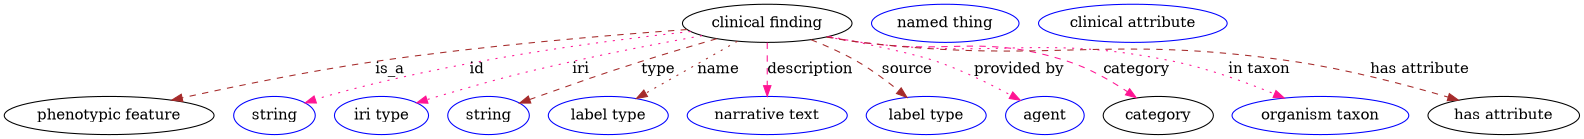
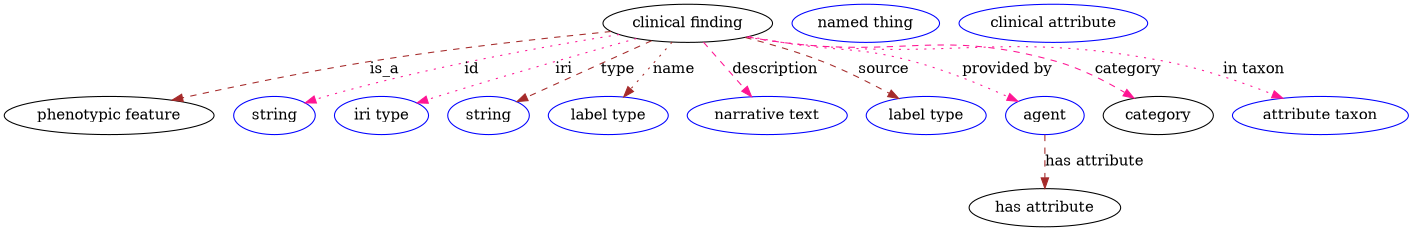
(1155, 50) -> (1045, 156)
(1320, 116) -> (1320, 116)
